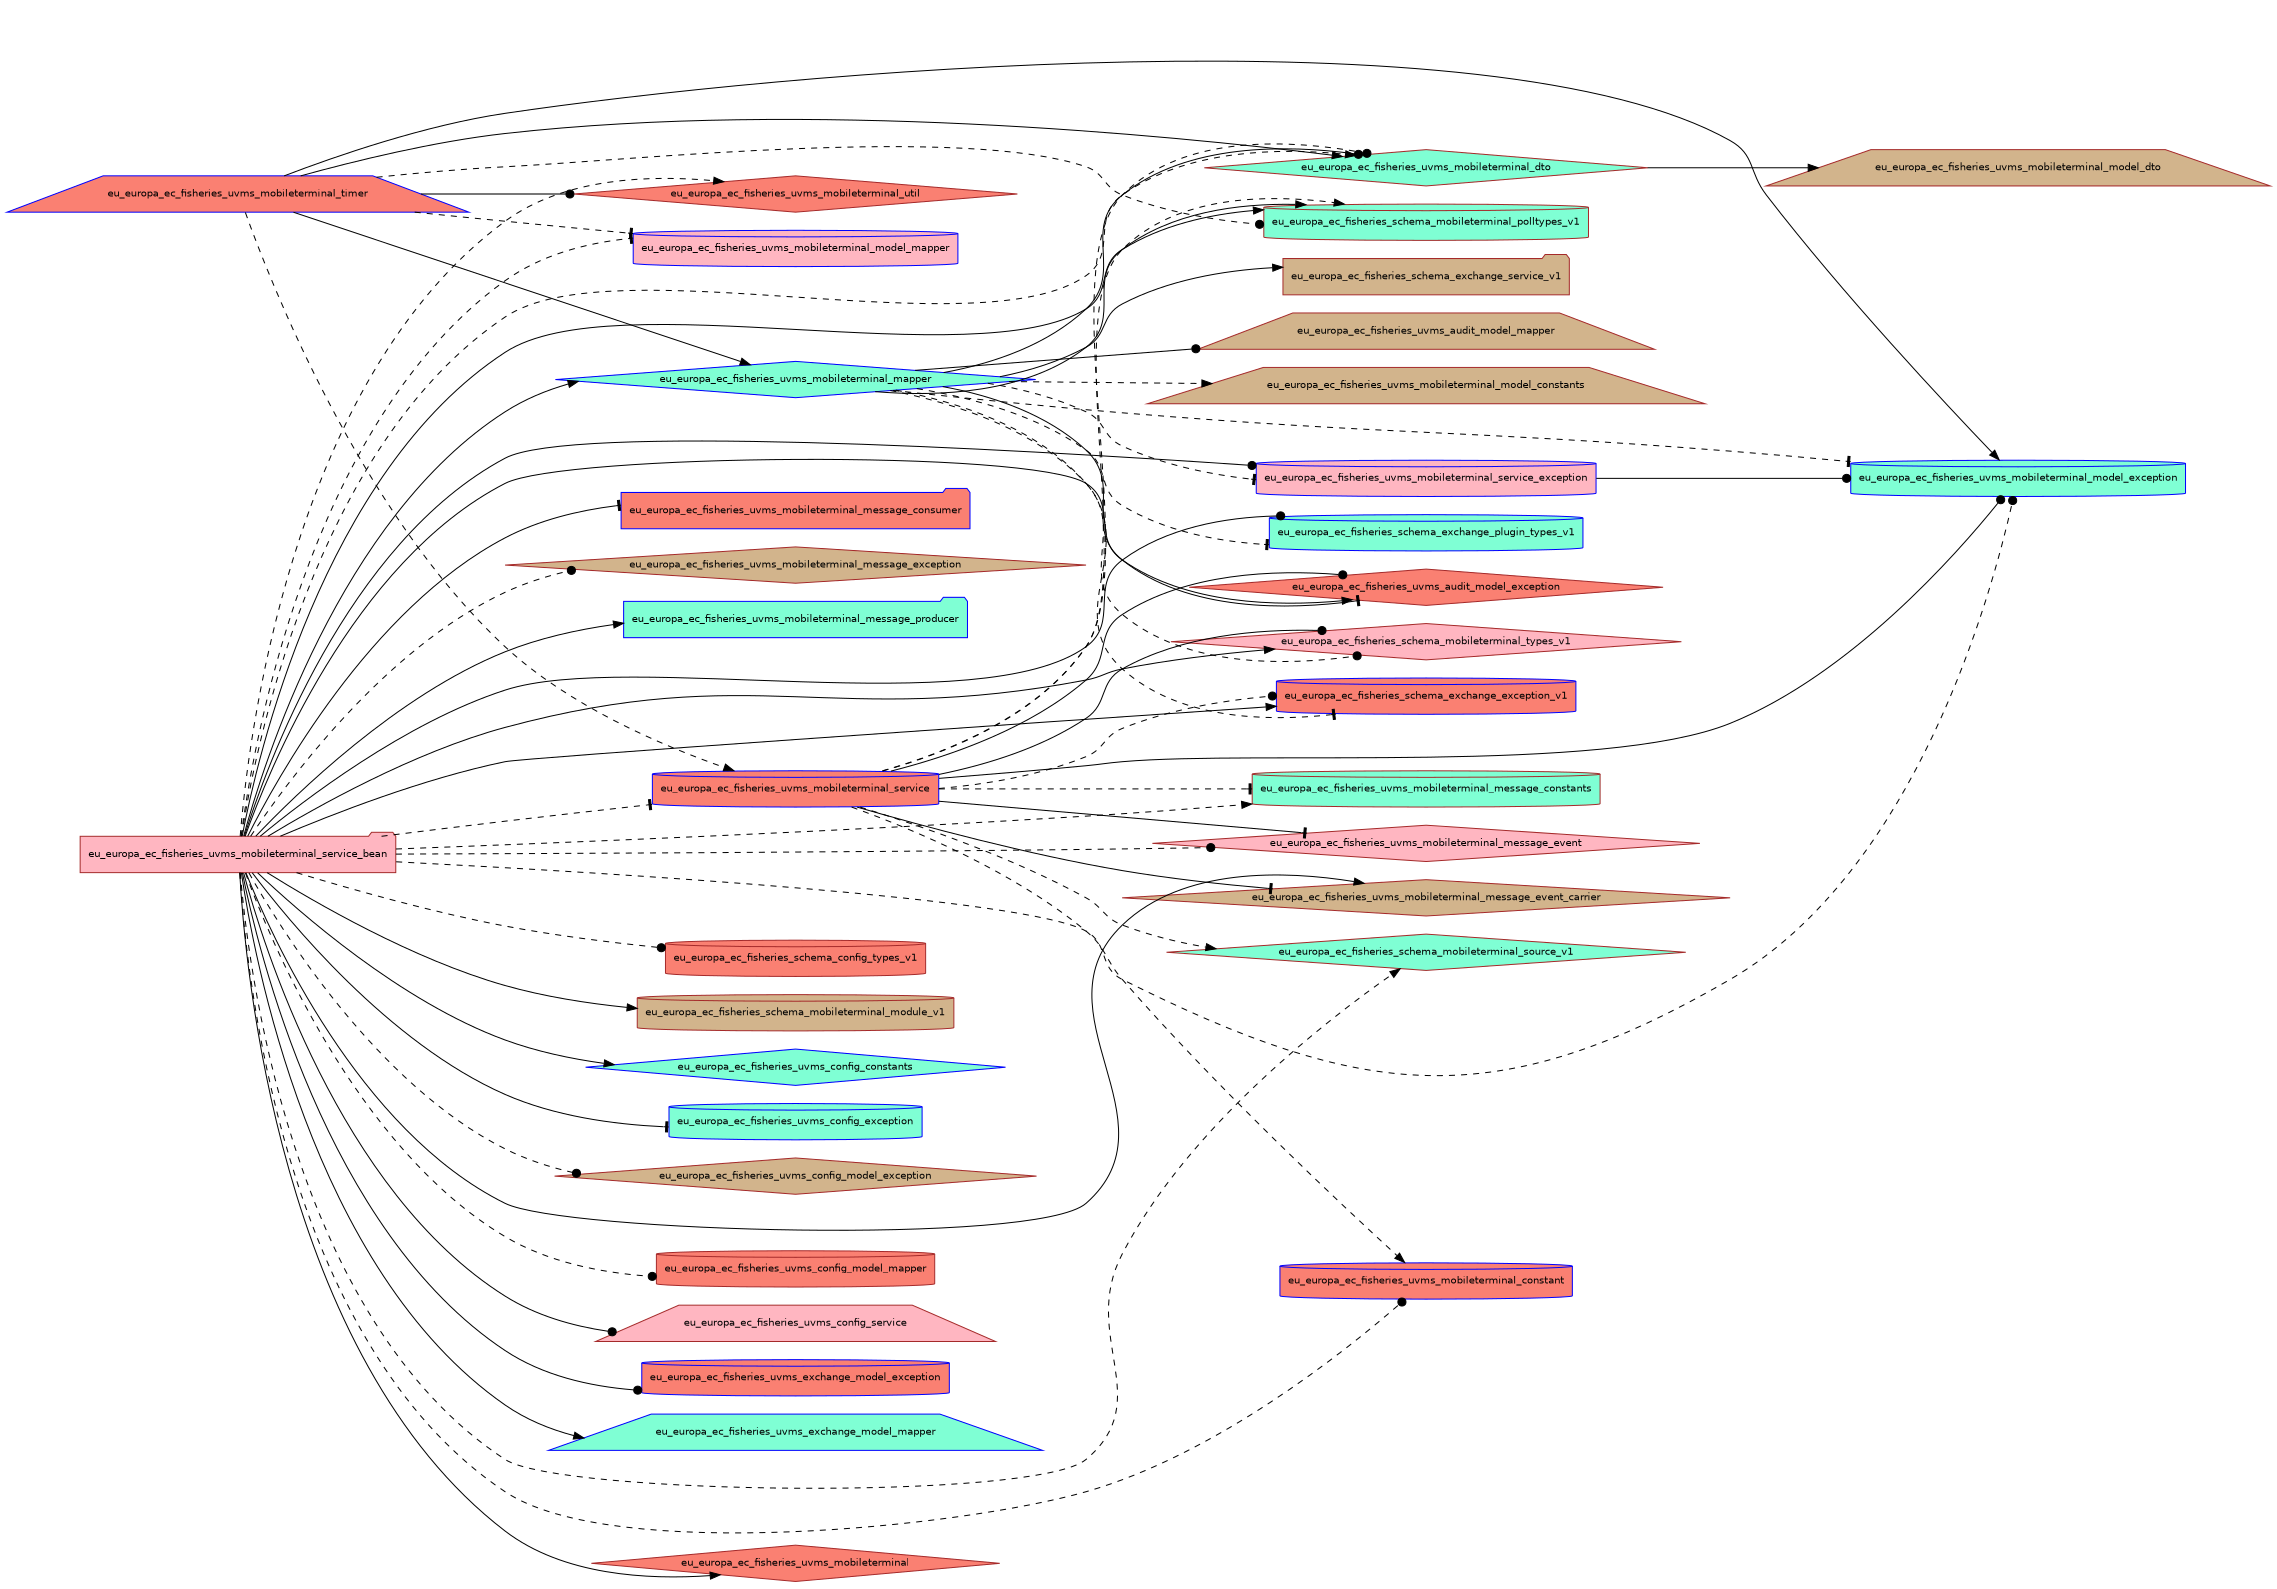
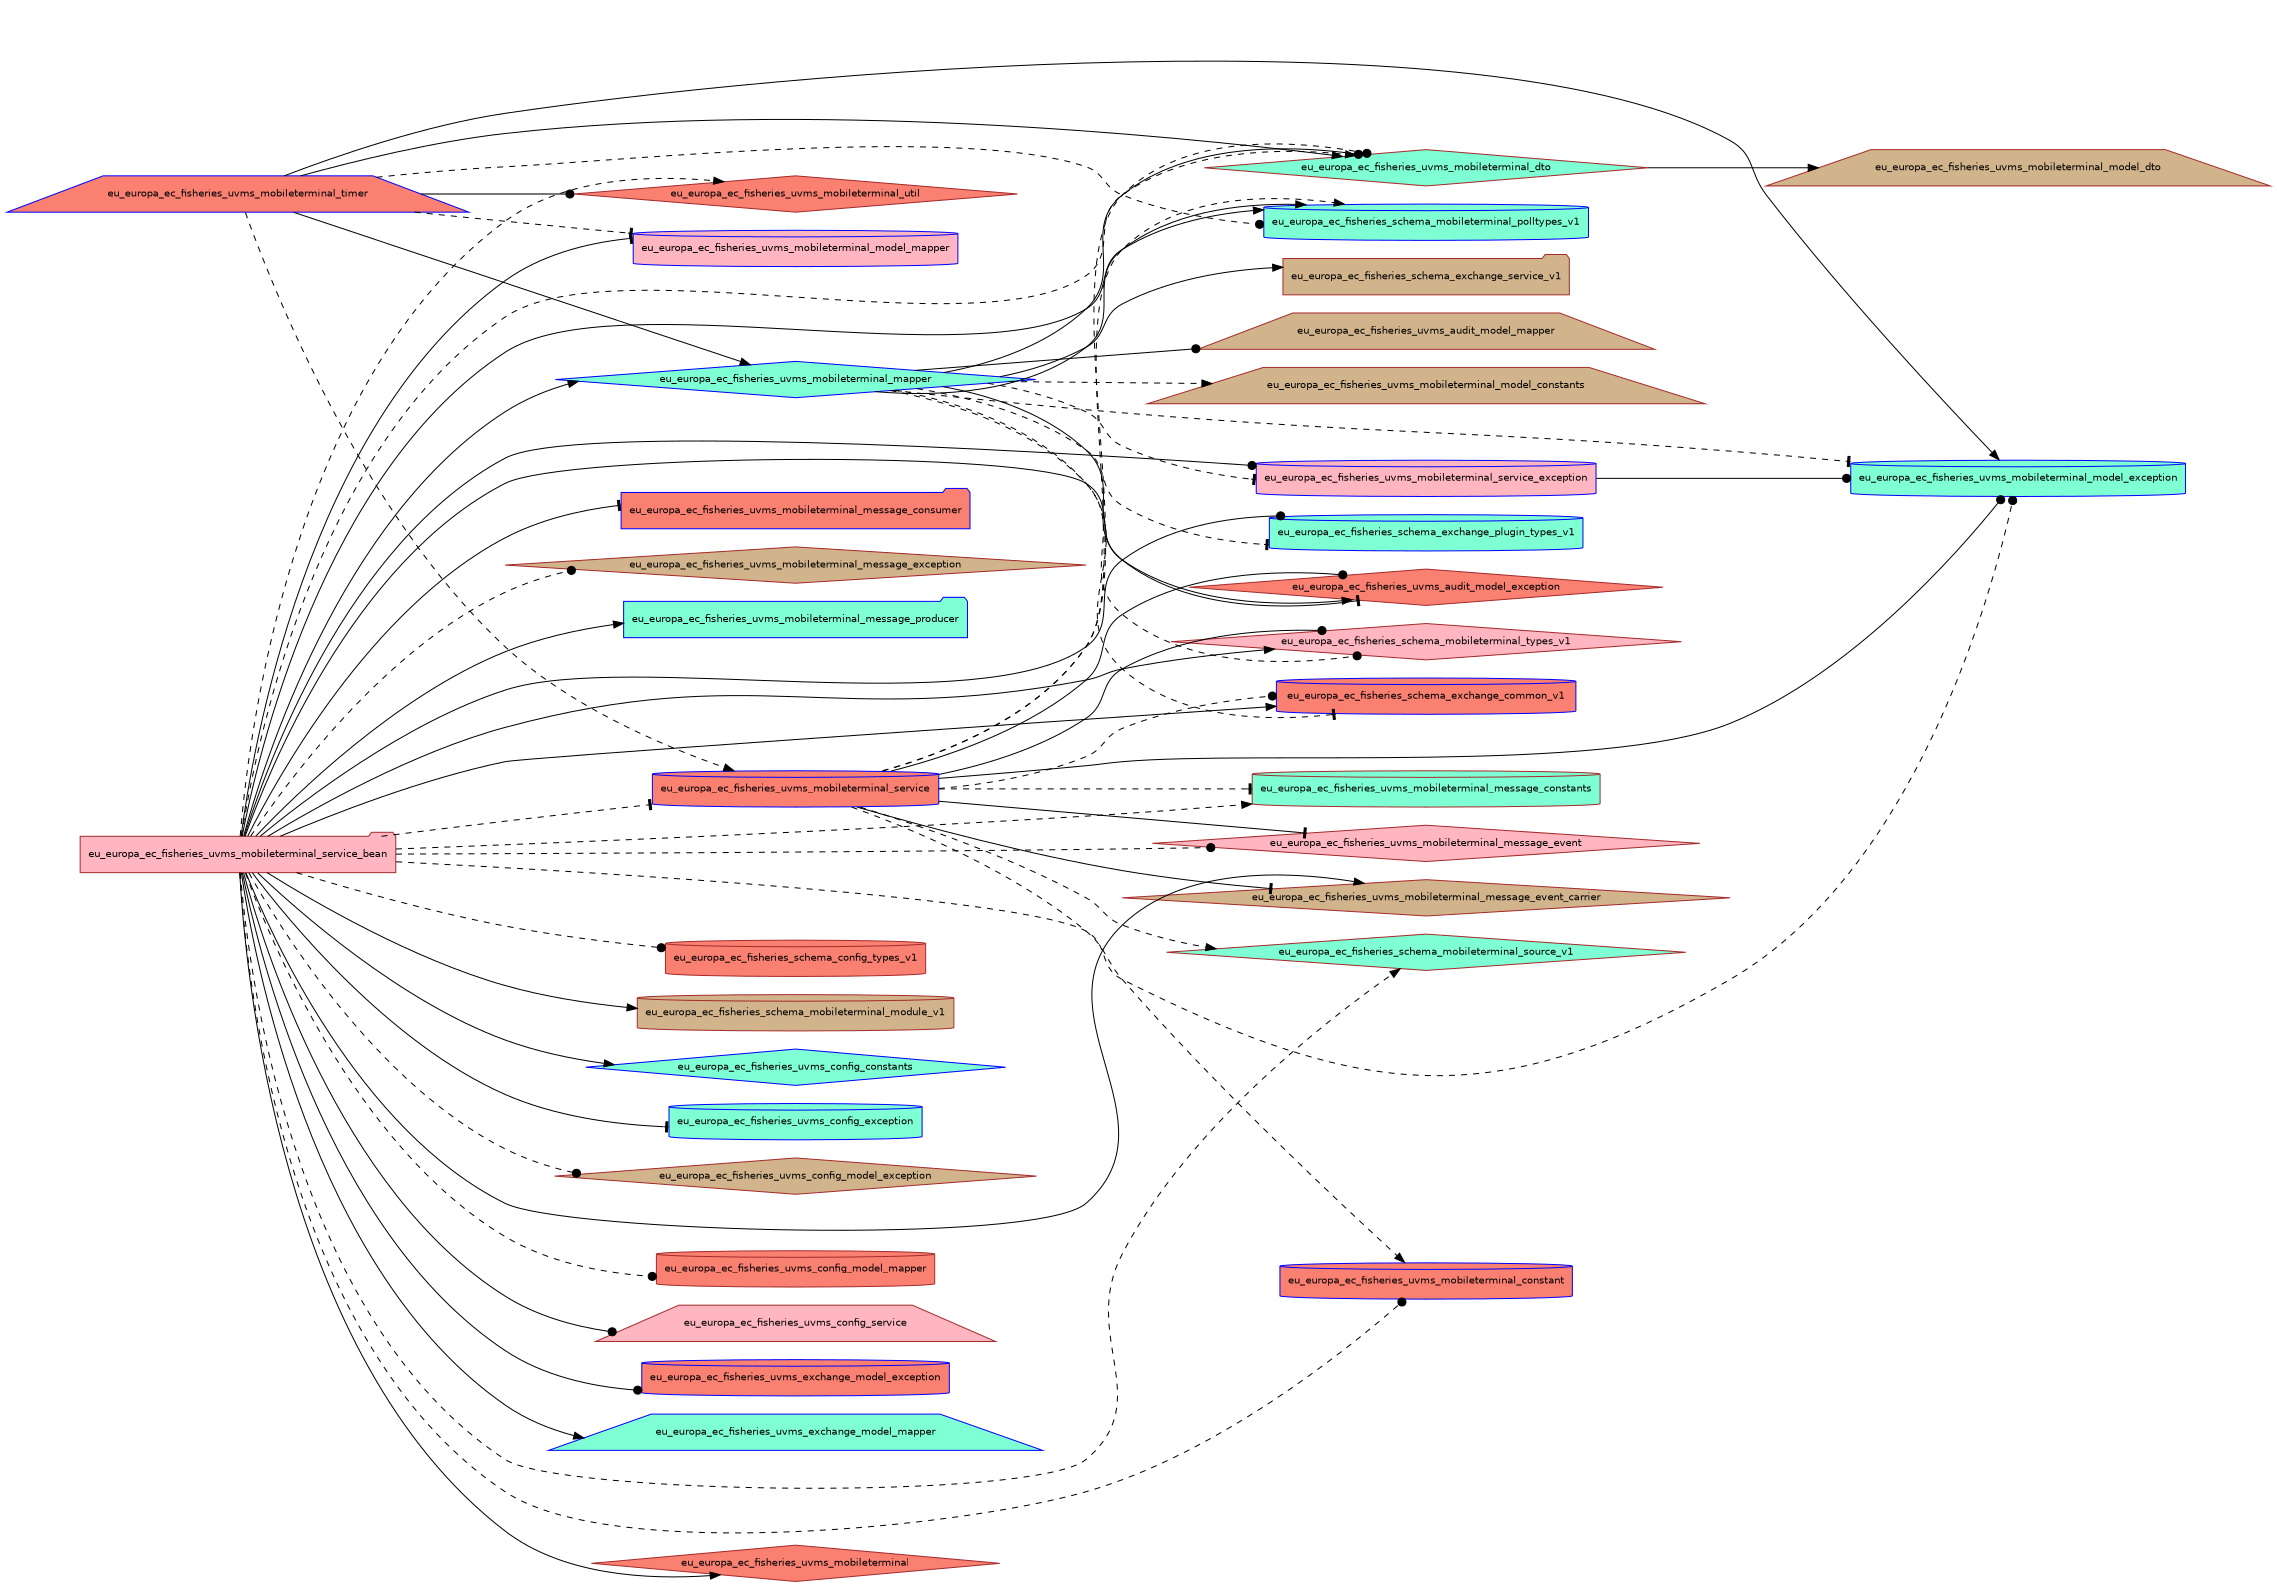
(1426, 222) -> (1426, 222)
(350, 474) -> (350, 474)
(1426, 696) -> (1426, 696)
